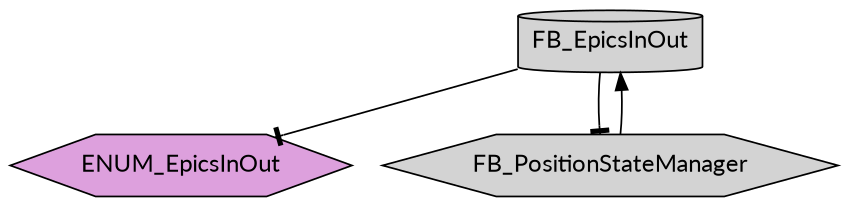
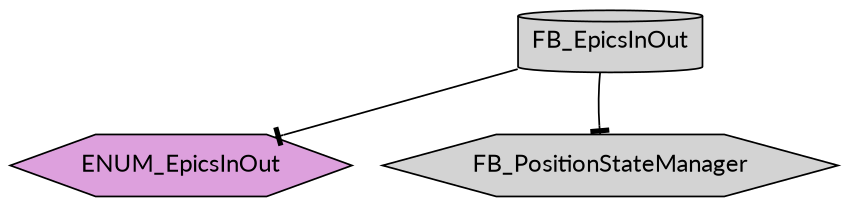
(622, 112) -> none
